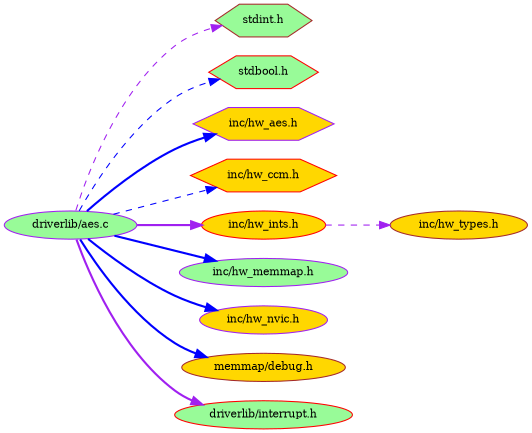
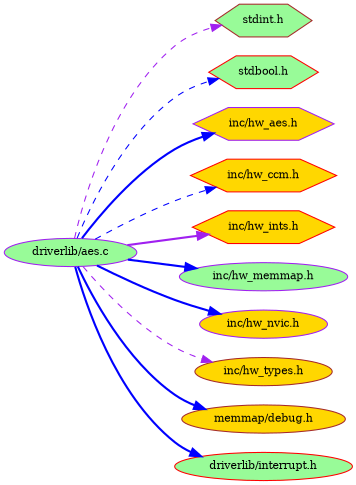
(264, 225) -> (264, 227)
(352, 225) -> (137, 321)
(121, 330) -> (117, 370)
